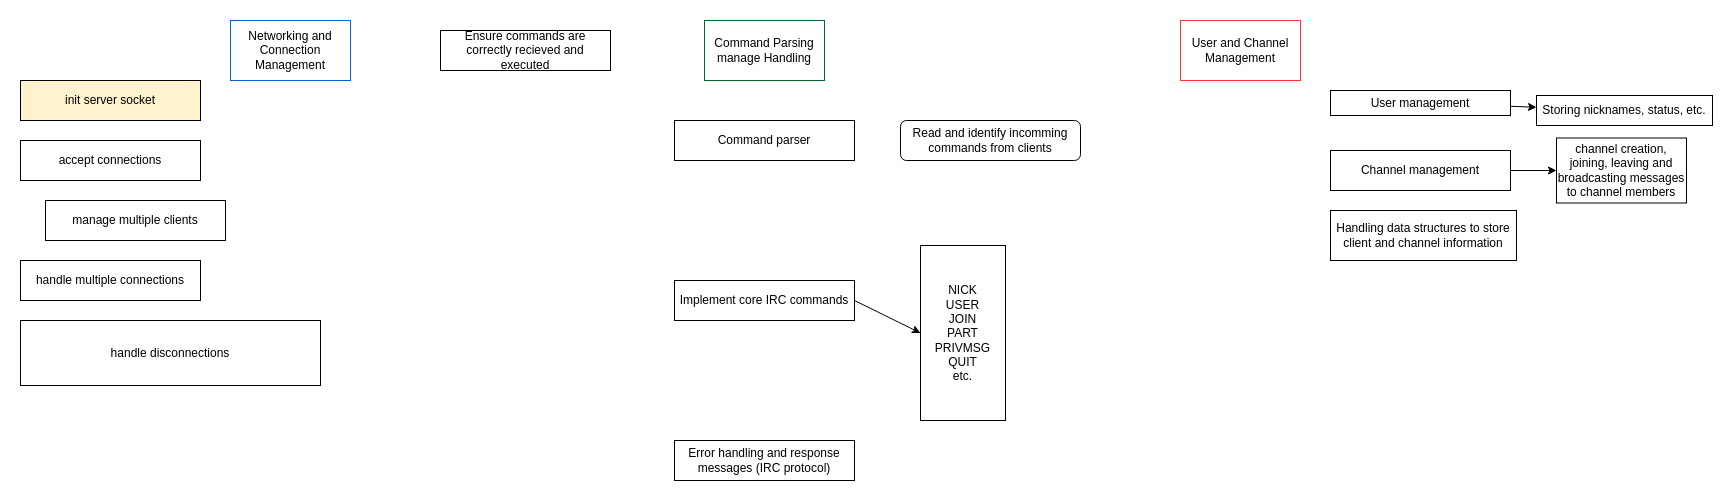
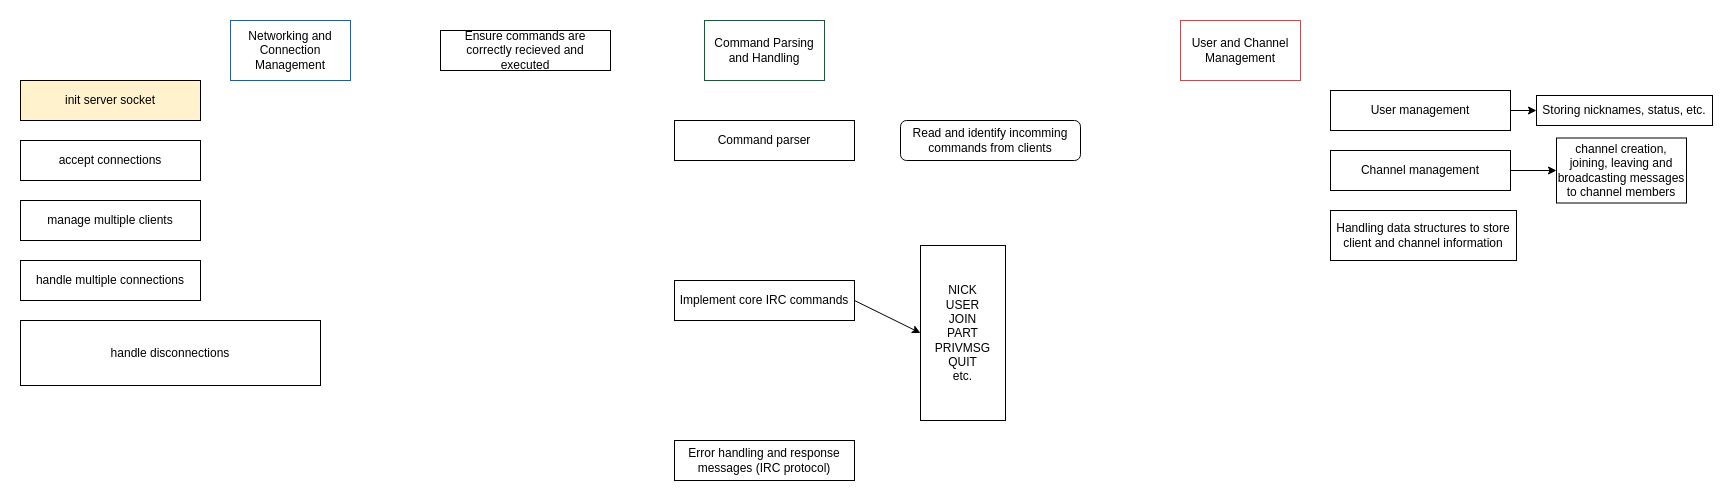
(765, 51) -> (765, 51)
(1421, 103) -> (1421, 111)
(136, 221) -> (111, 221)
